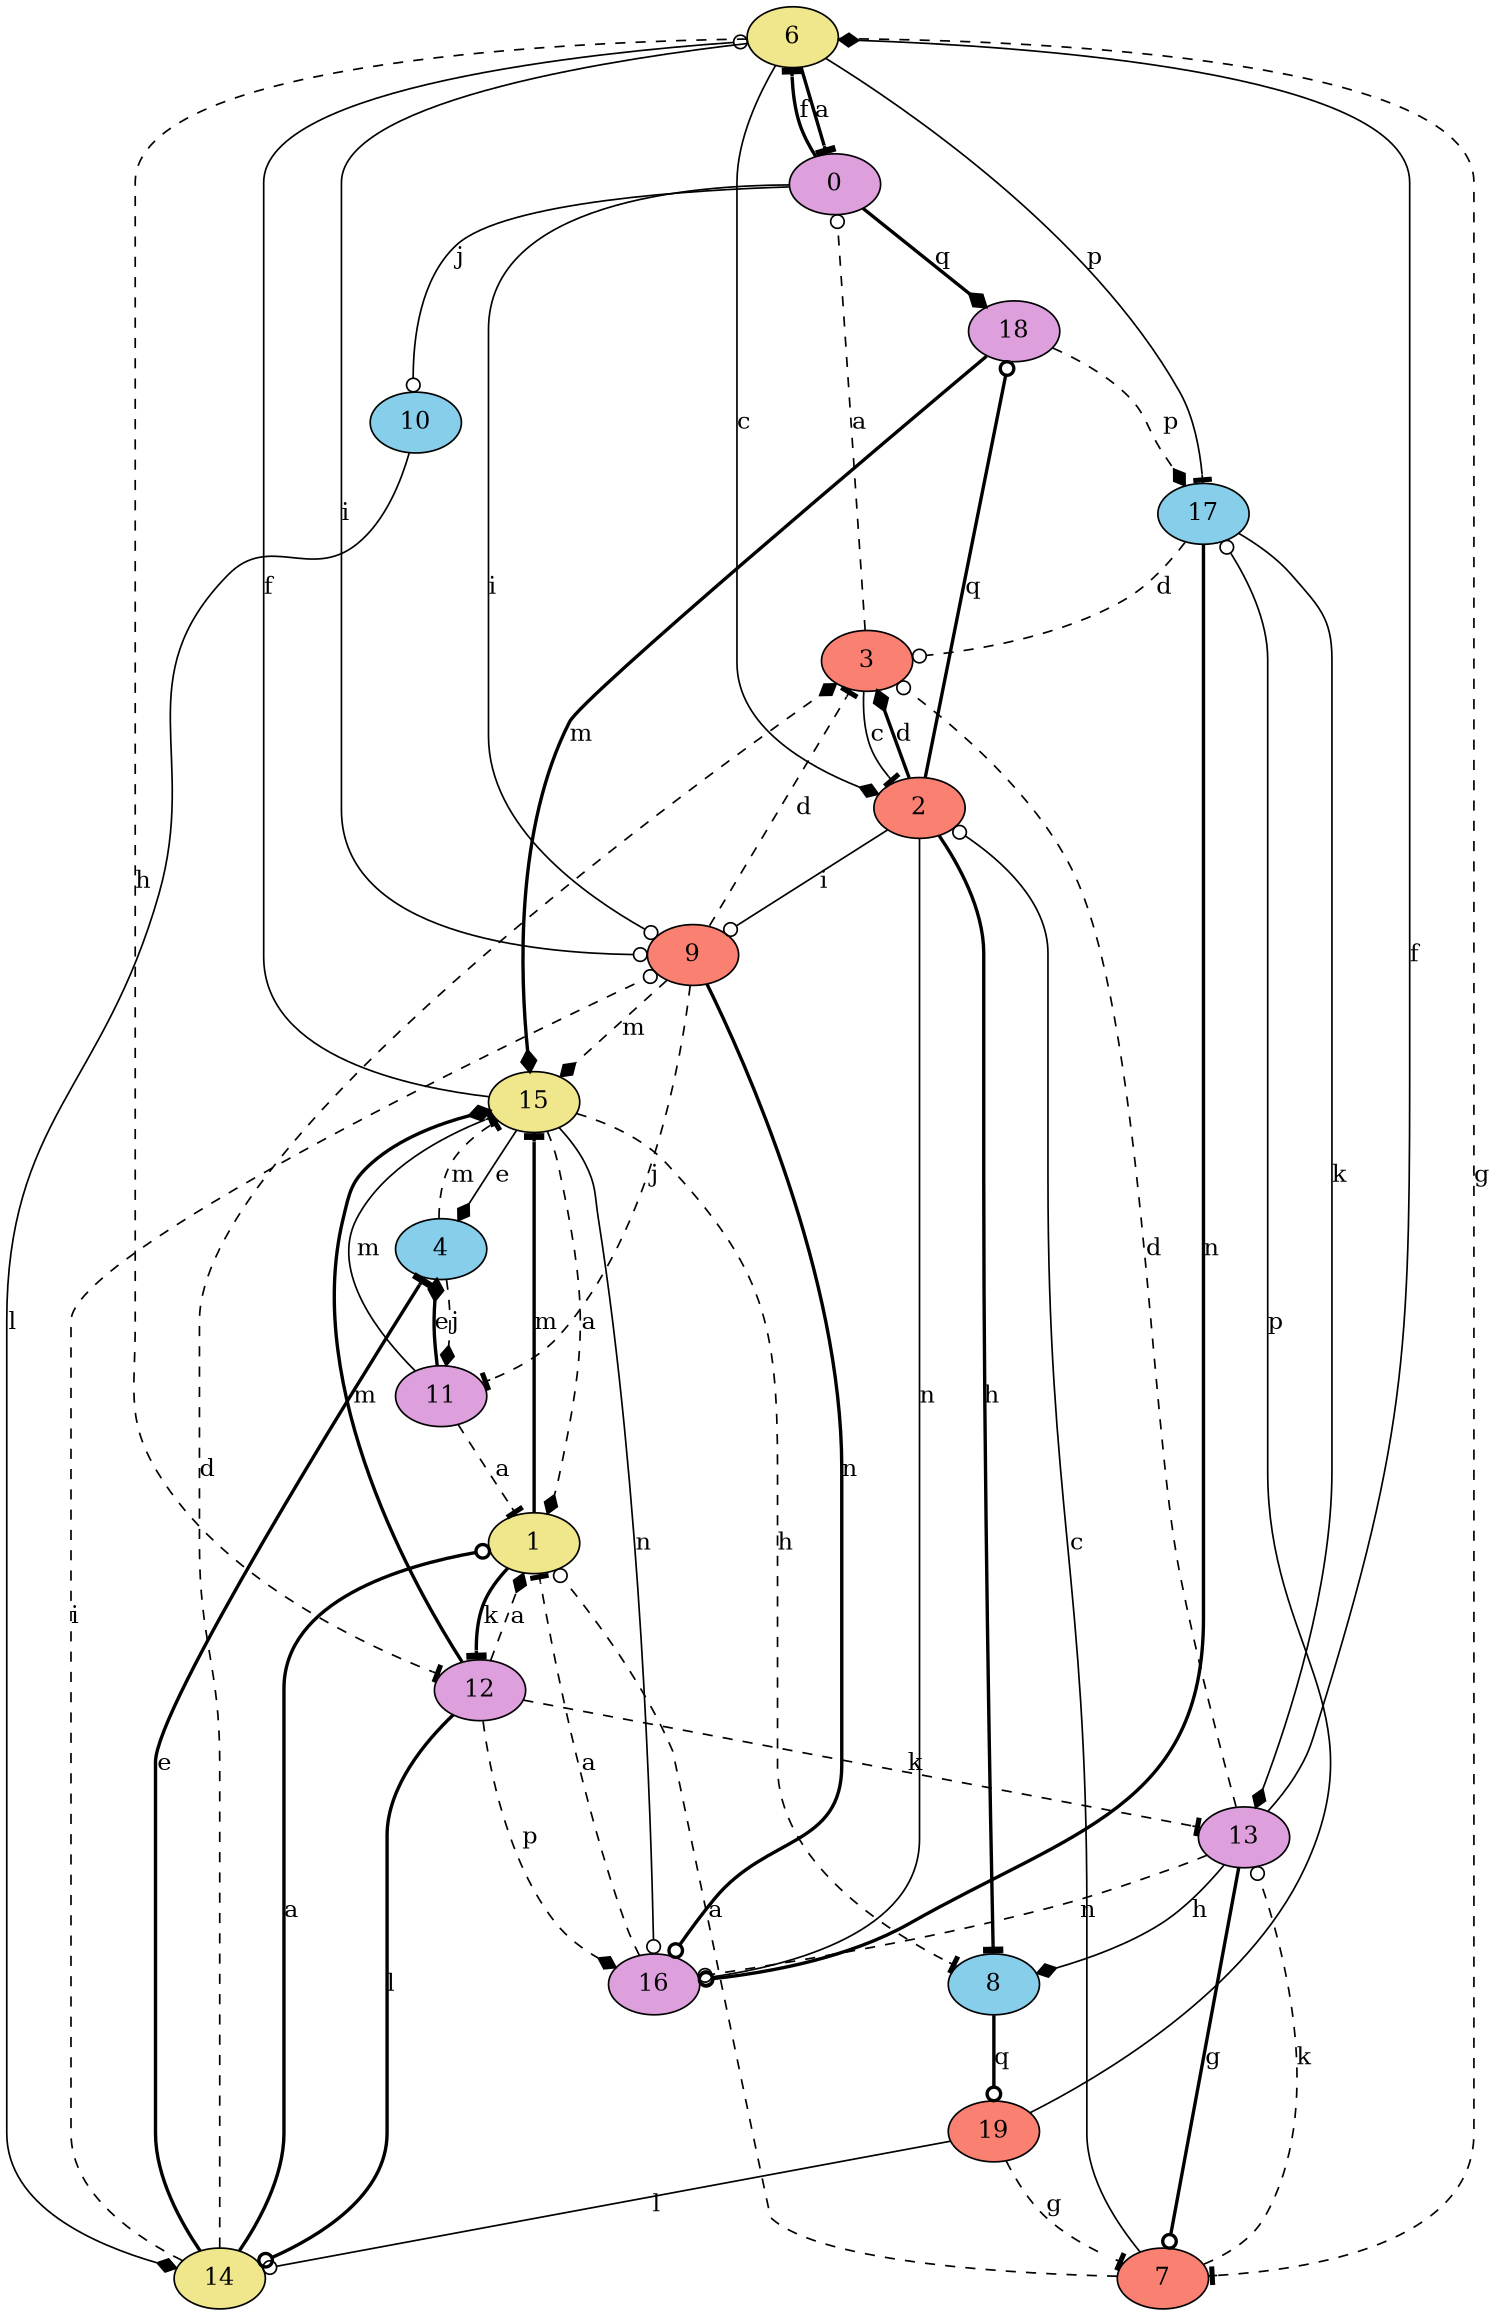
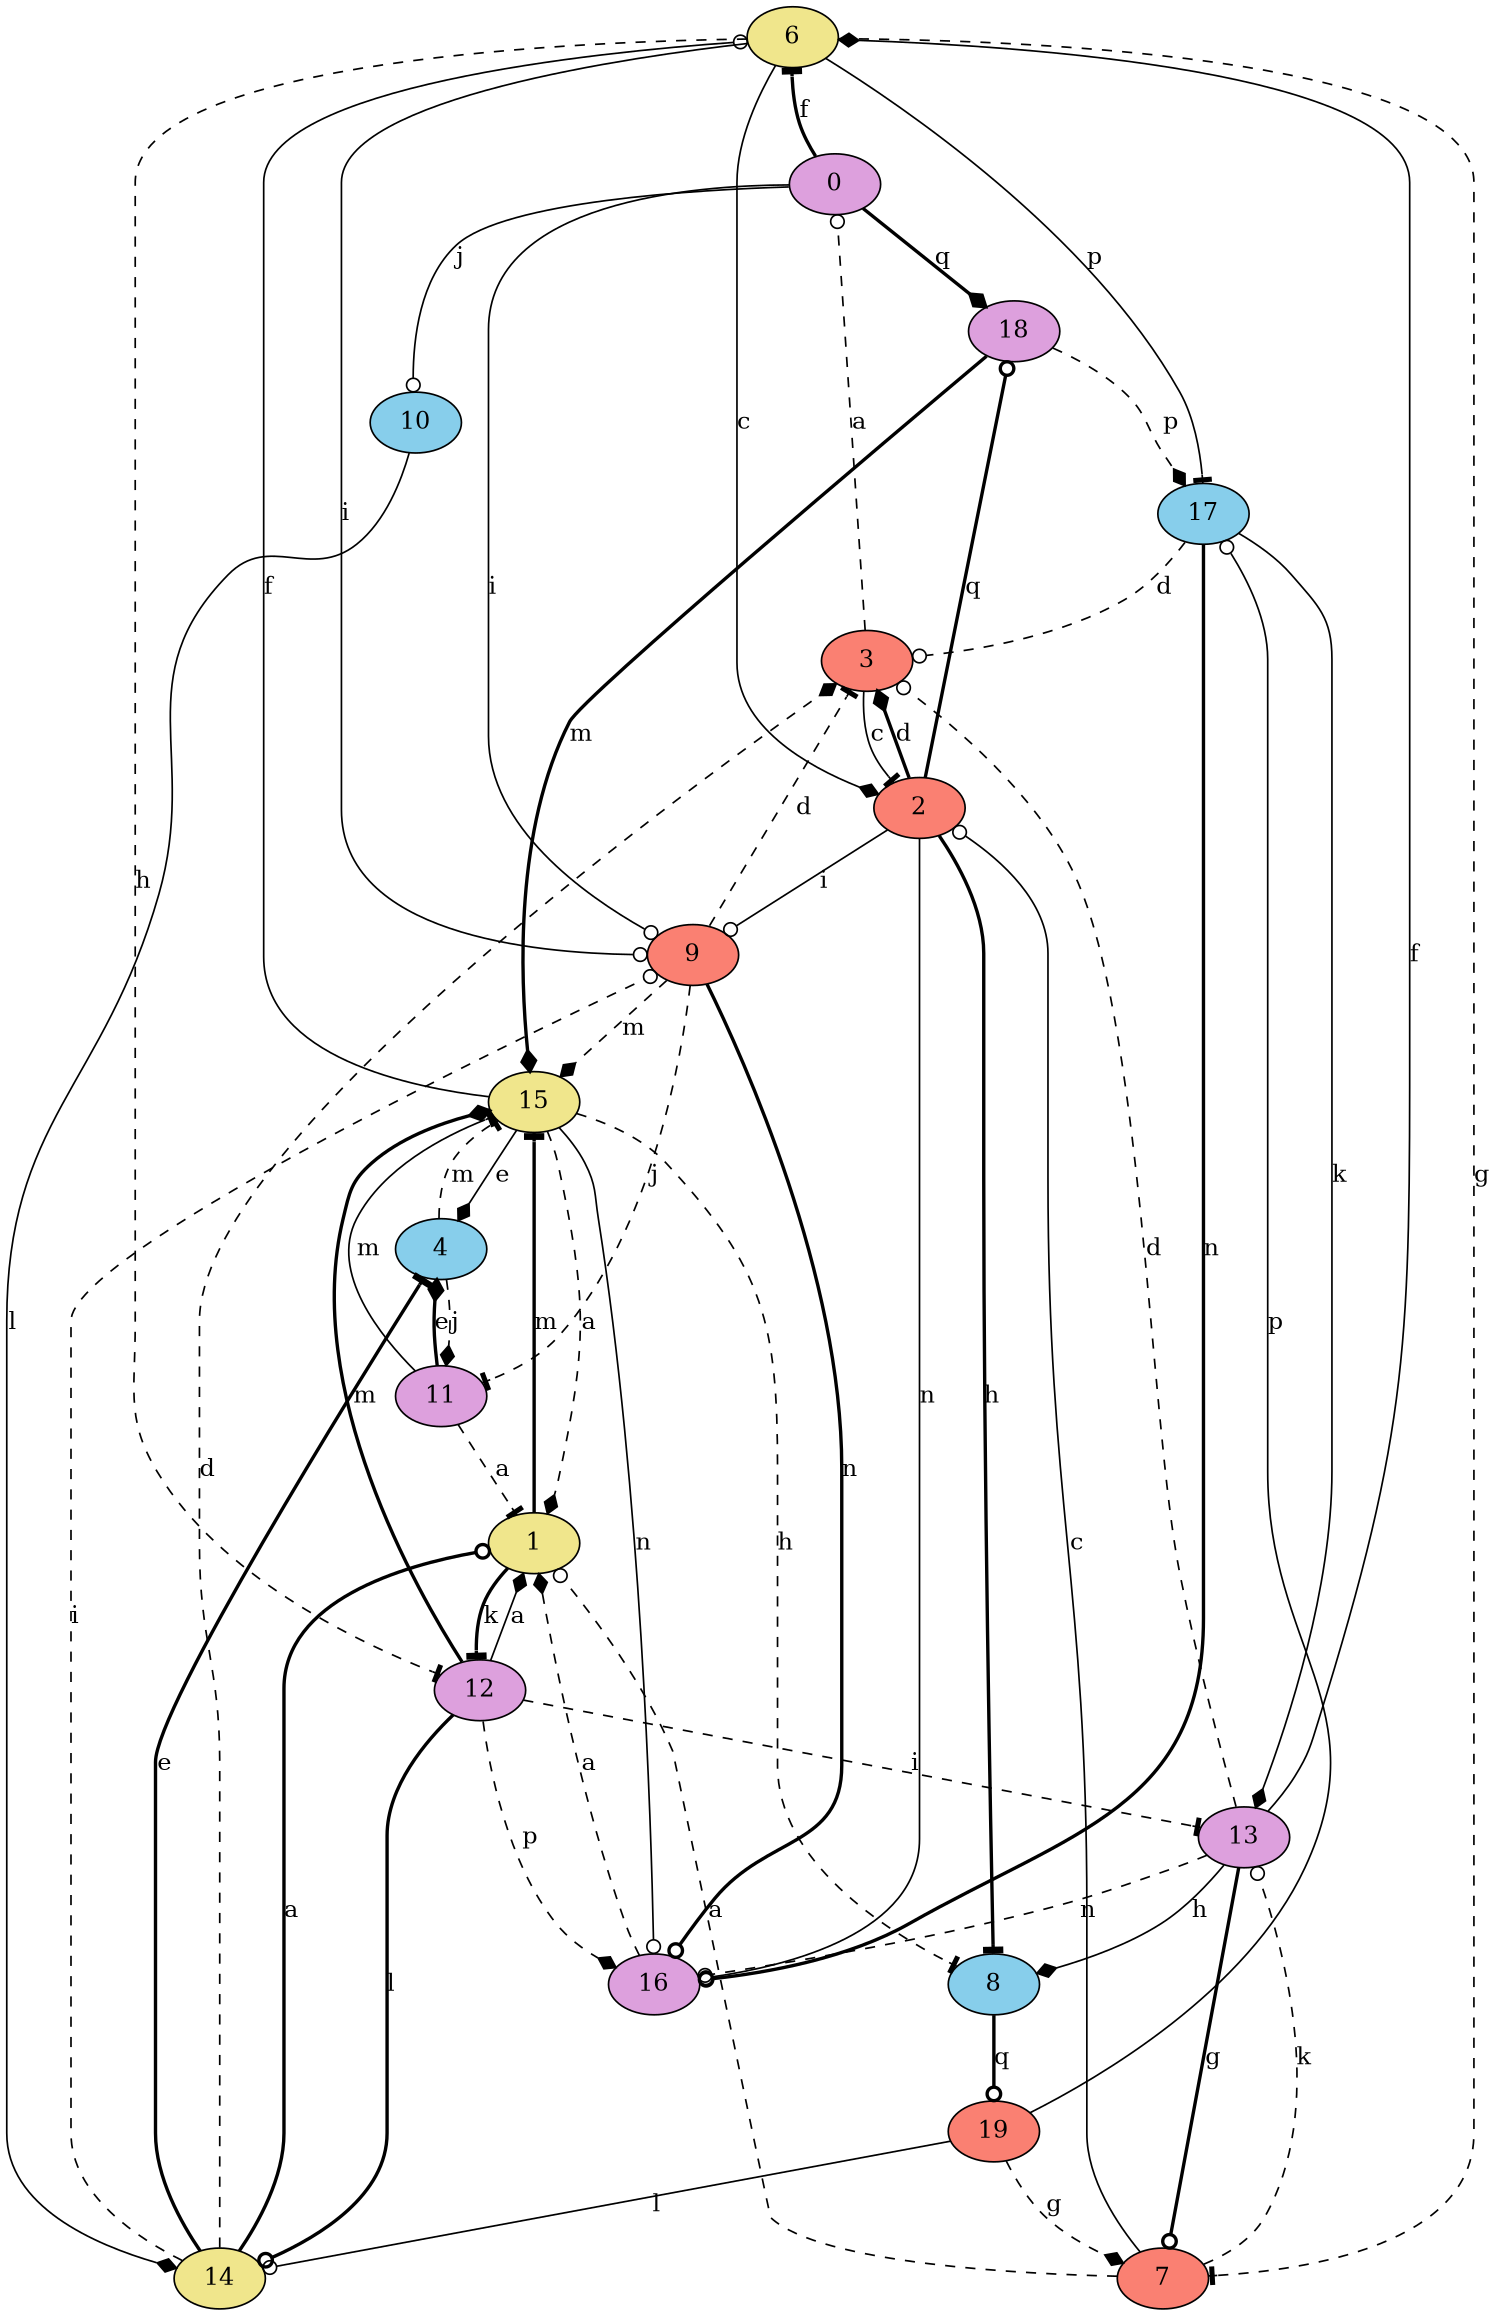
(813, 106) -> none
(503, 1626) -> (503, 1626)
(915, 1764) -> (915, 1764)
(580, 1772) -> (580, 1772)
(1046, 2217) -> (1046, 2217)
